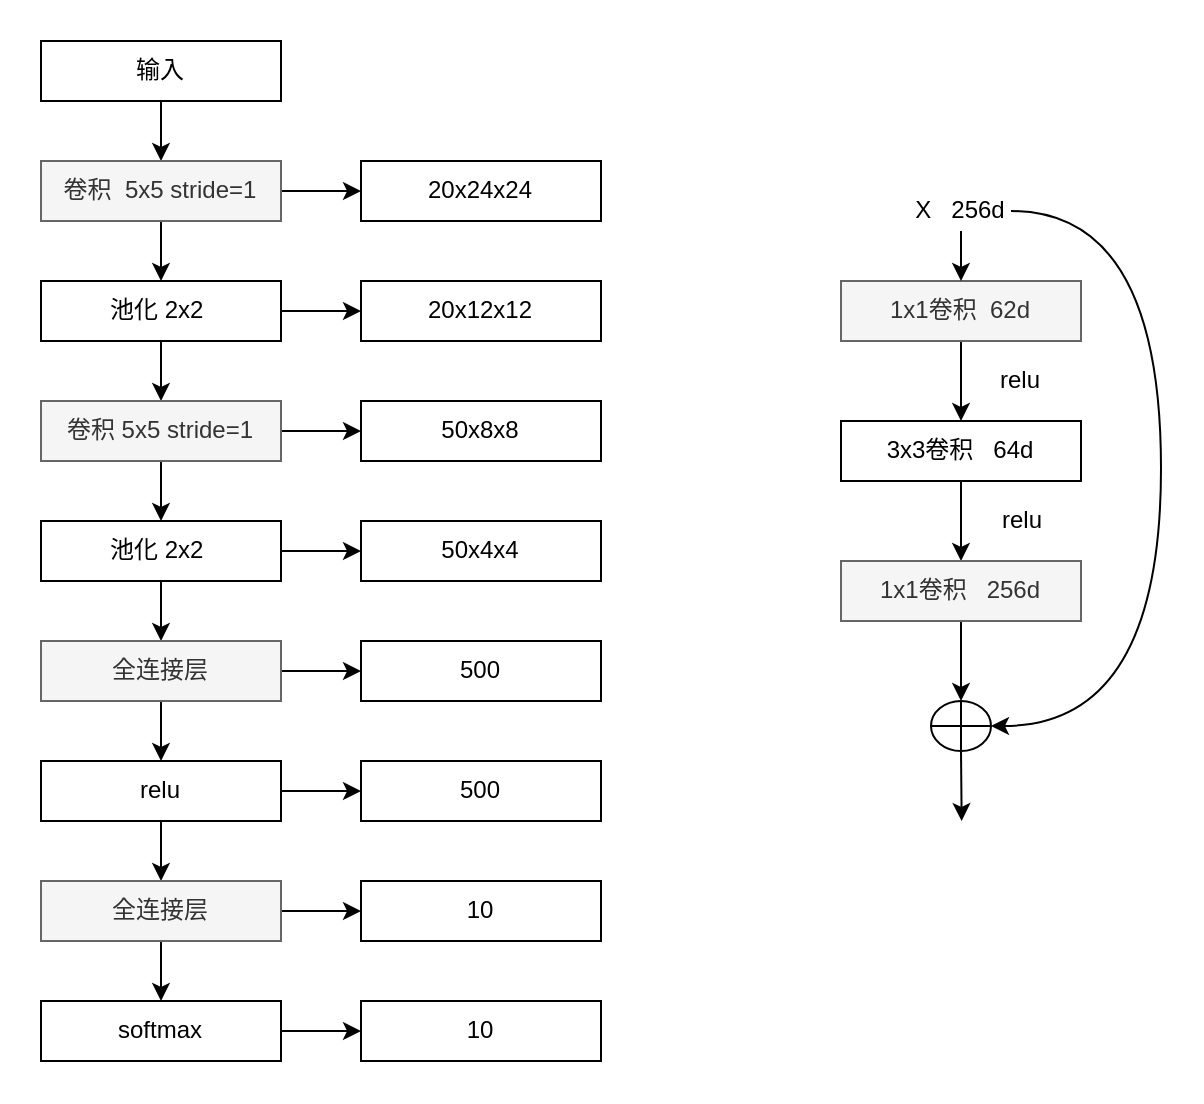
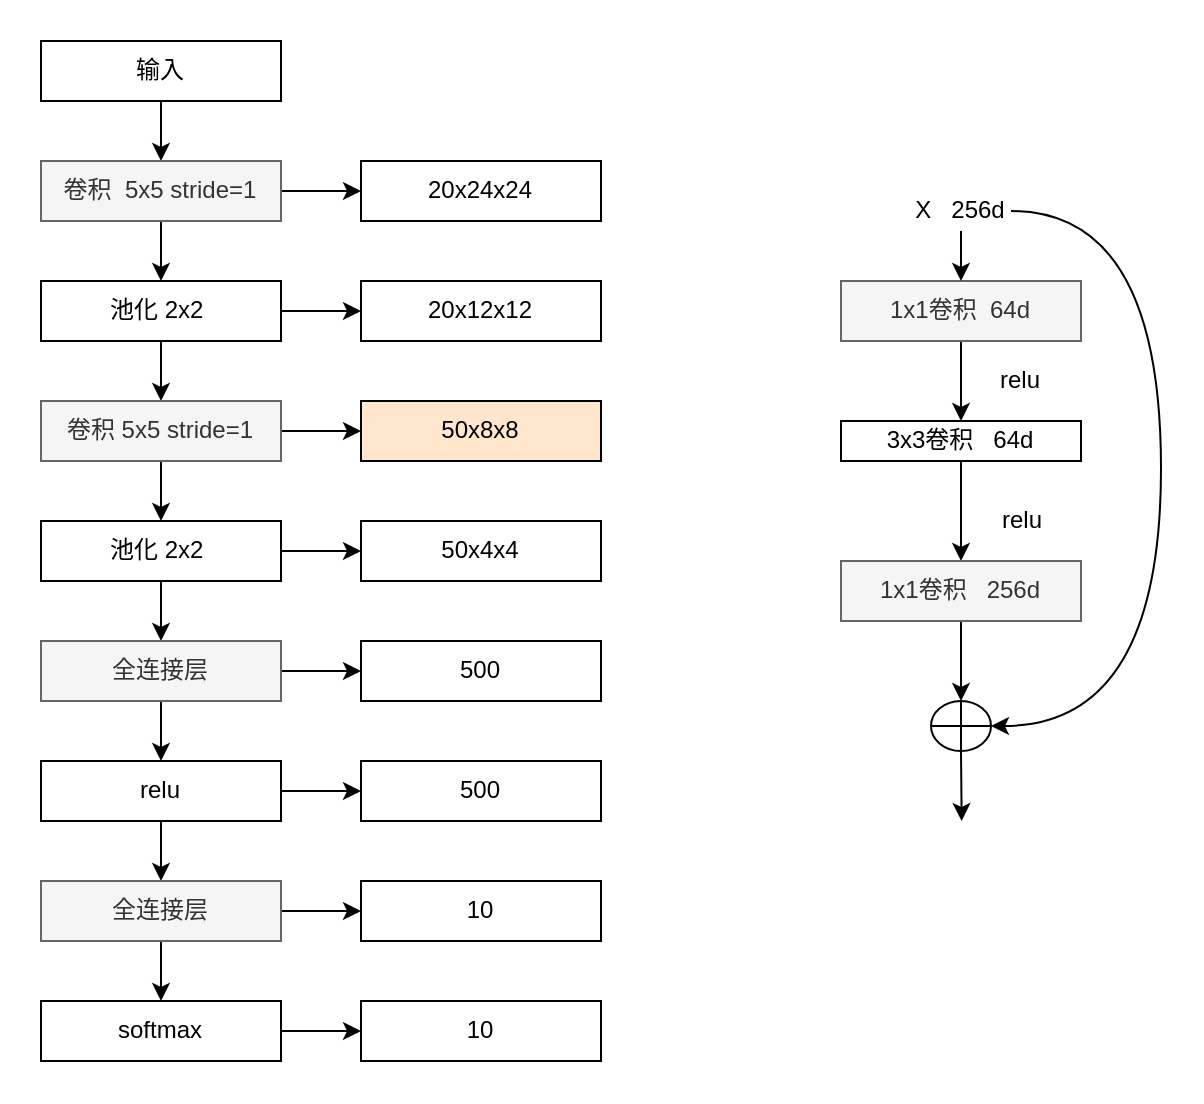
(961, 311) -> (961, 311)
(481, 431) -> (481, 431)
(961, 451) -> (961, 441)
